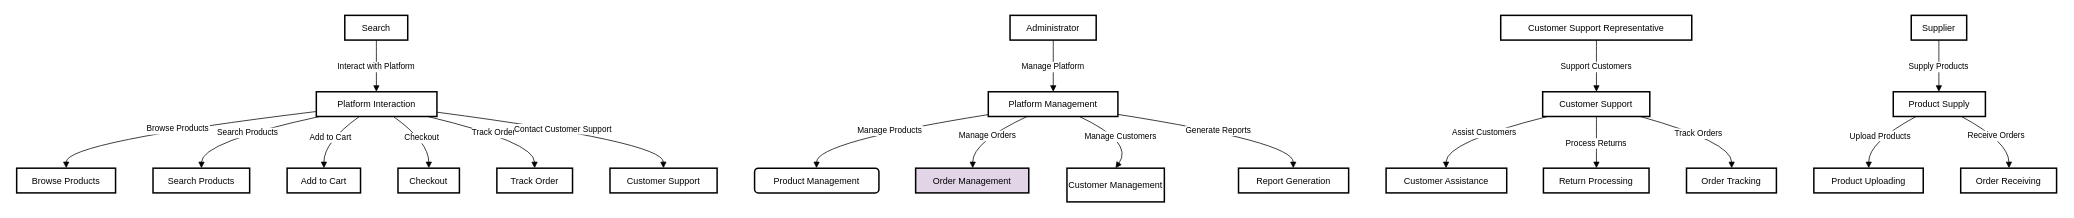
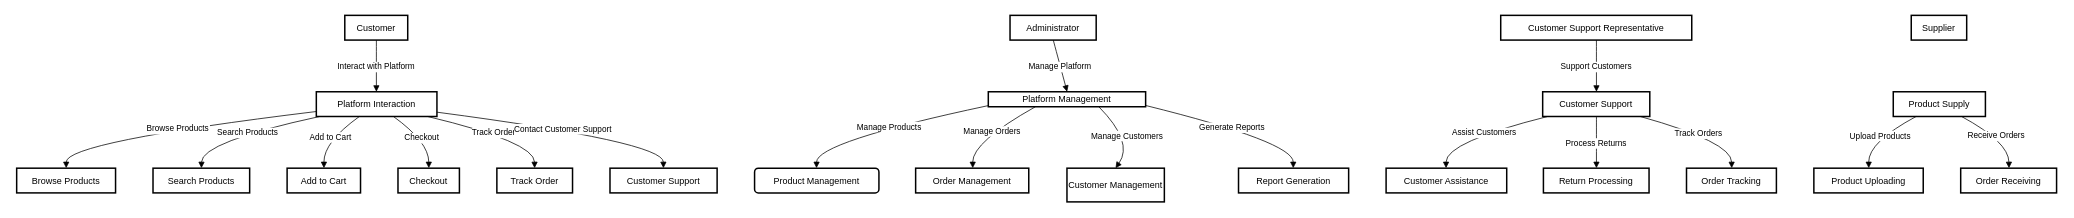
(375, 28) -> (375, 28)
(1940, 66) -> none
(1053, 104) -> (1067, 99)
(972, 181) -> (972, 181)
